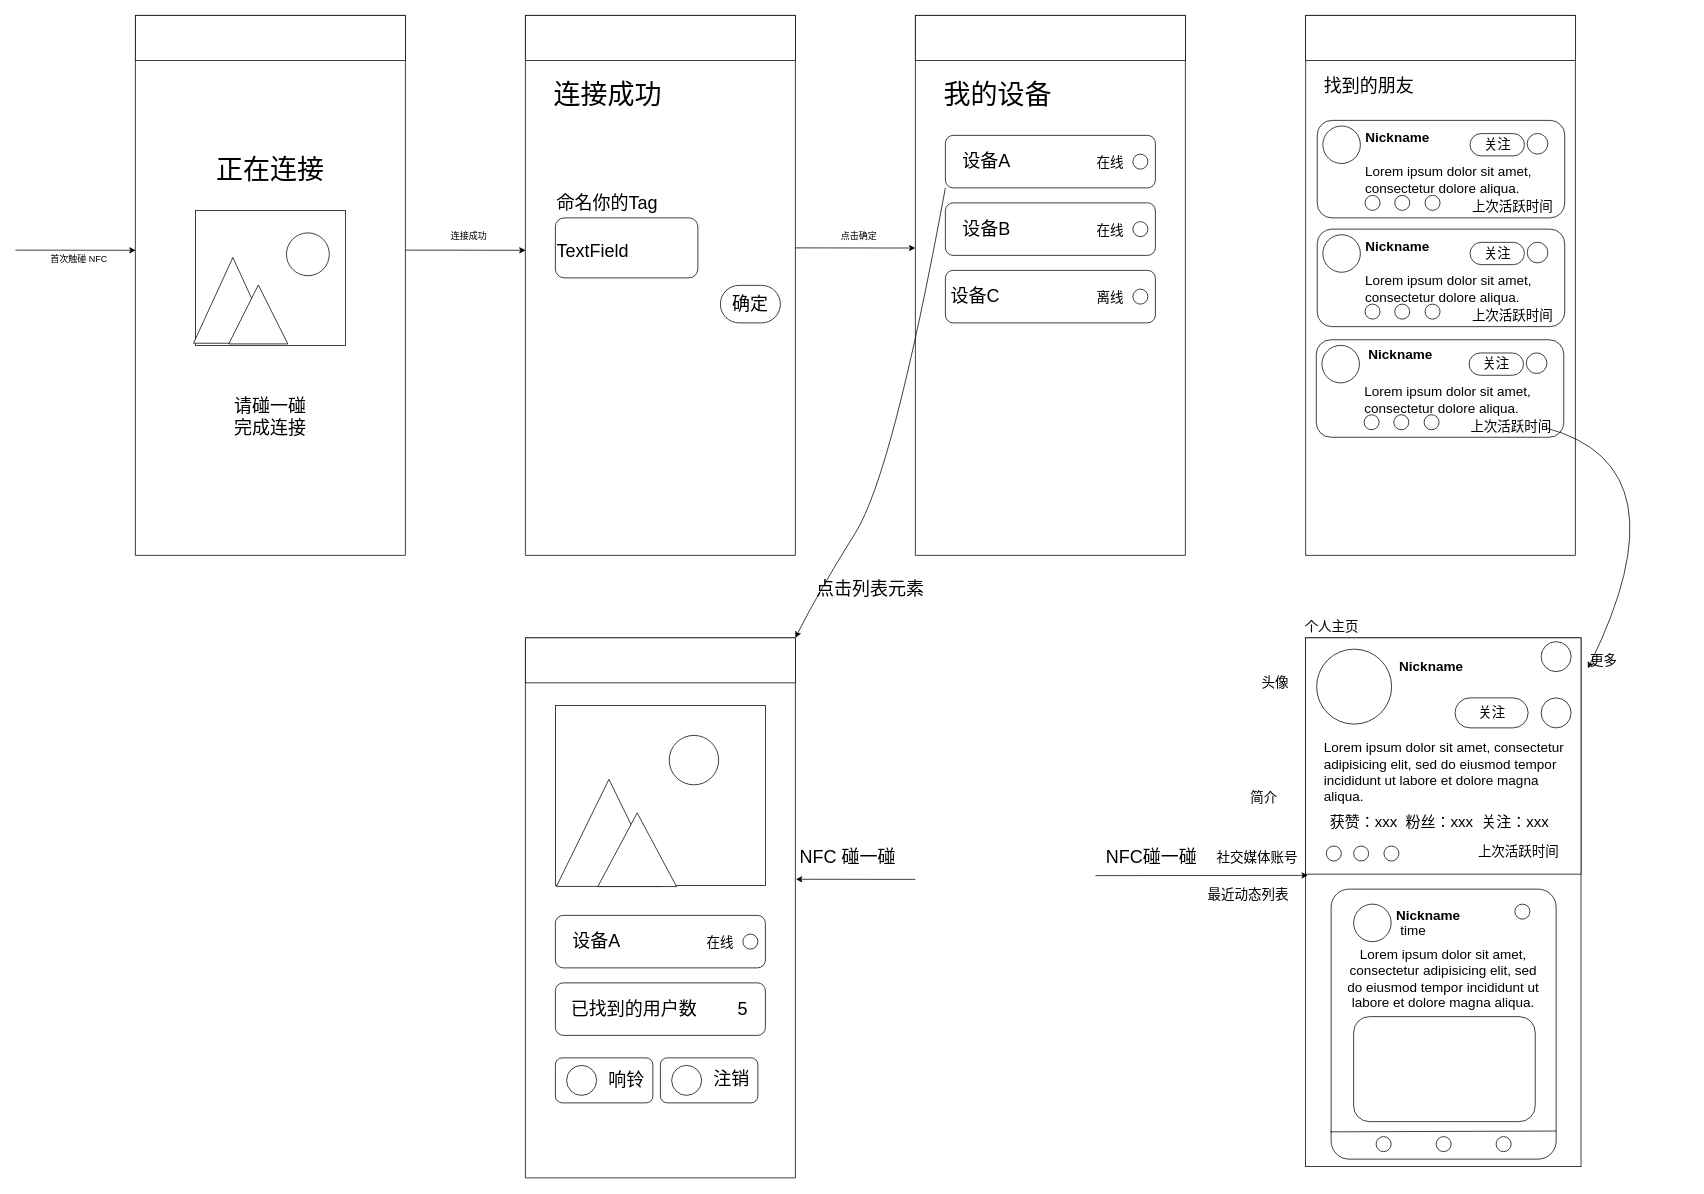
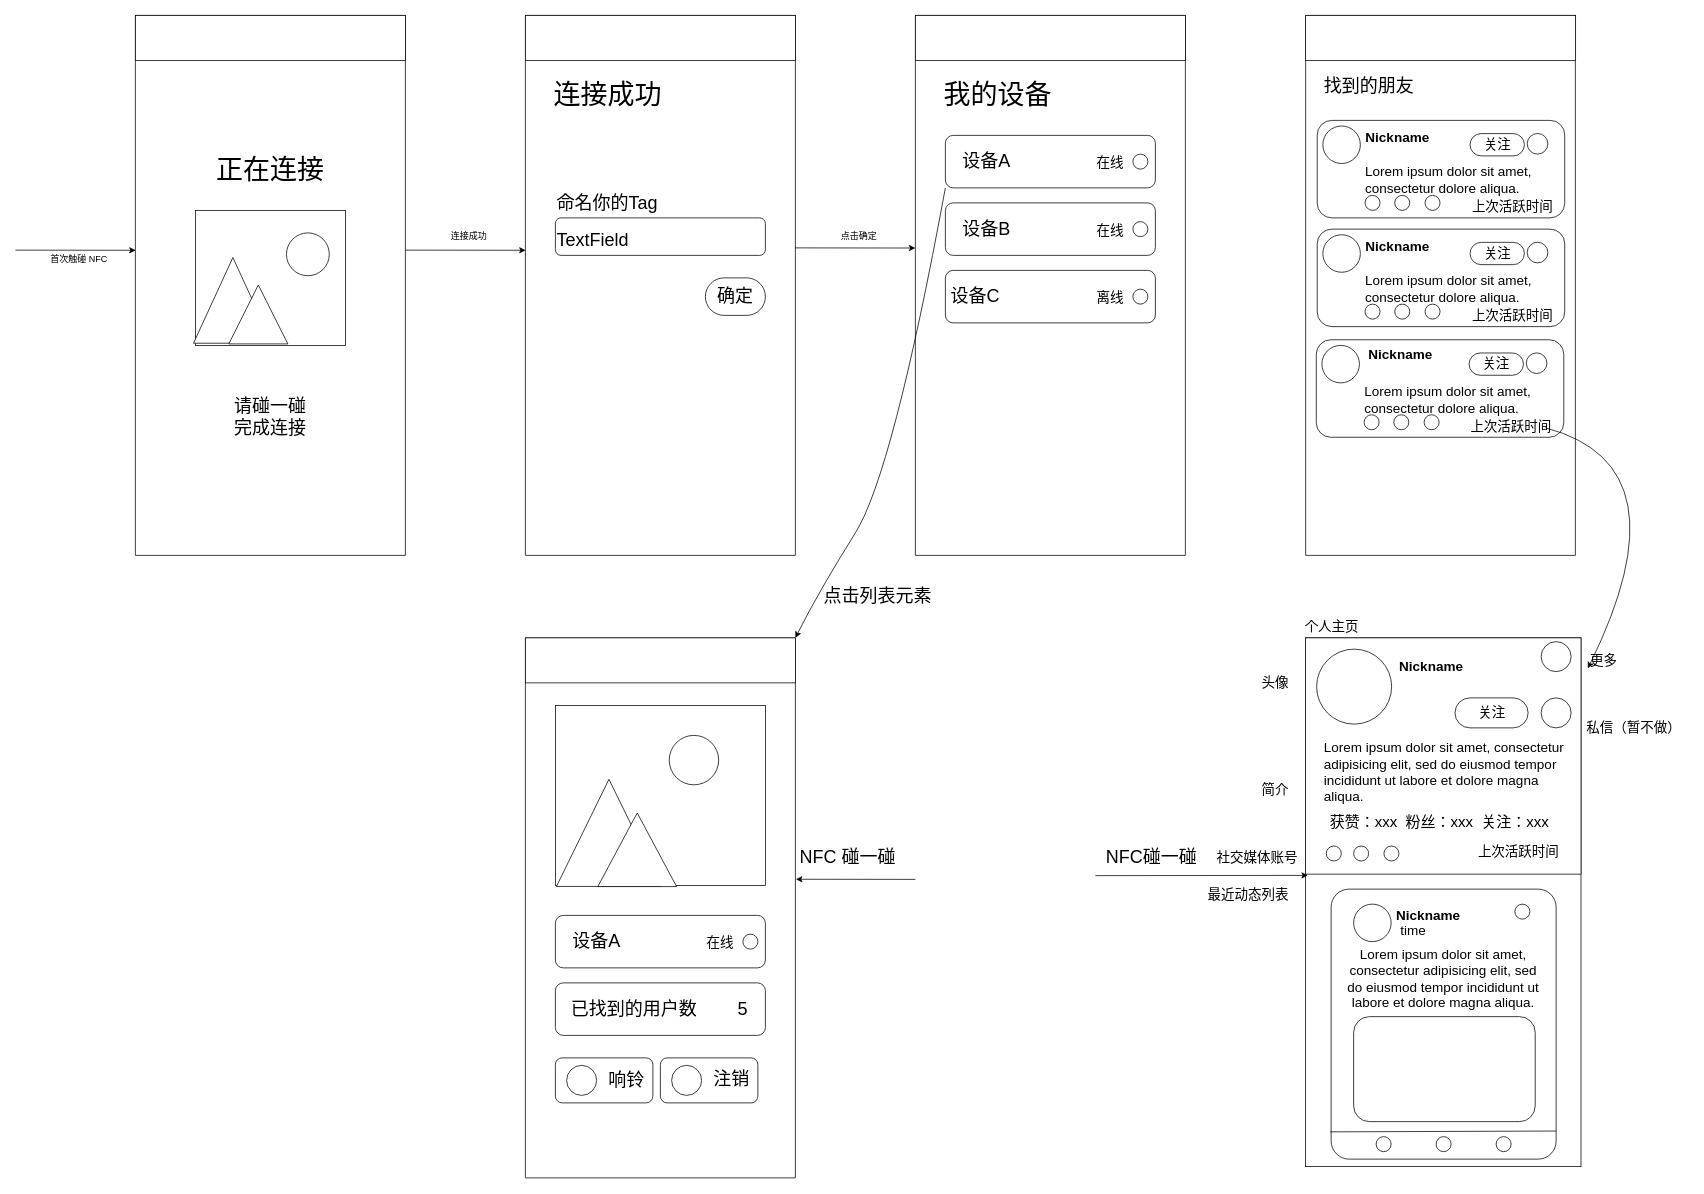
(627, 248) -> (660, 237)
(750, 304) -> (735, 297)
(870, 589) -> (878, 597)
none -> (1634, 728)
(1264, 797) -> (1275, 790)
